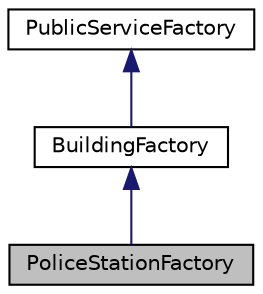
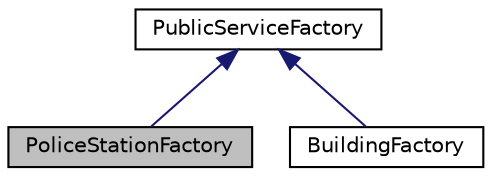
(131, 217) -> (187, 95)
